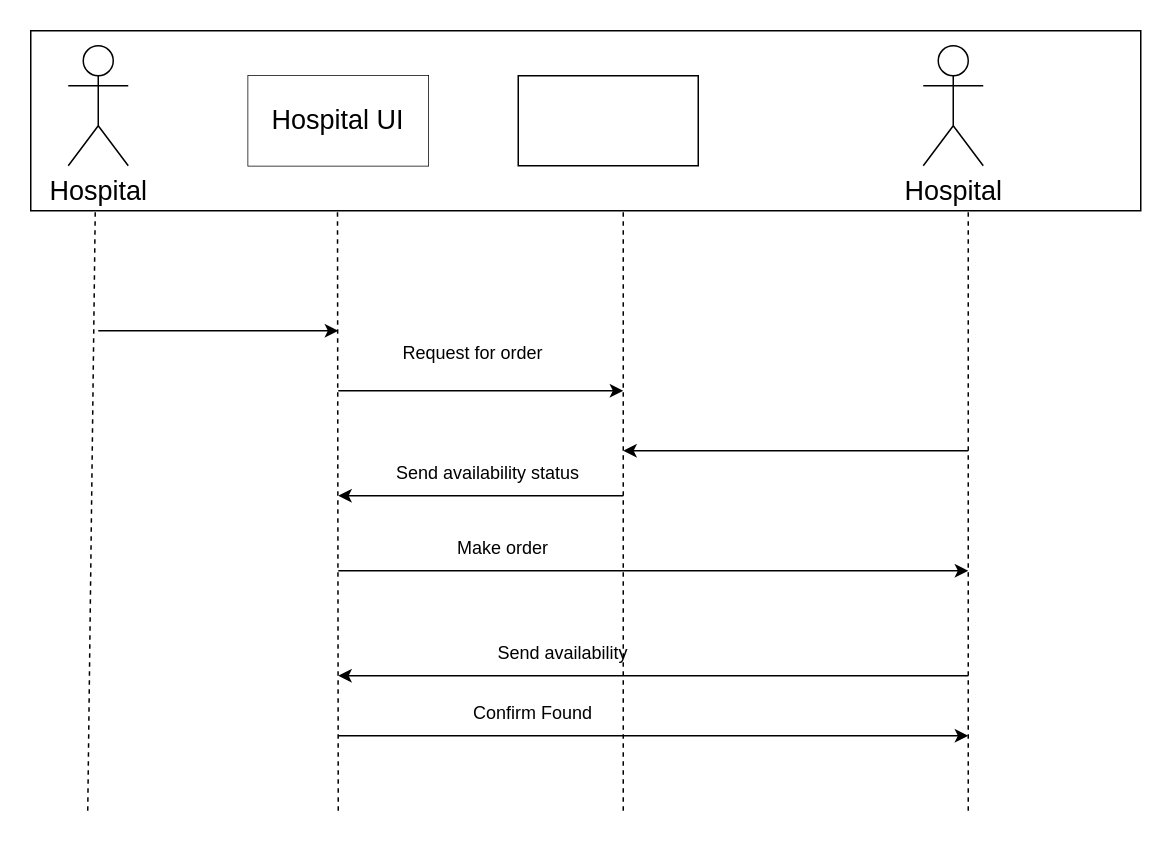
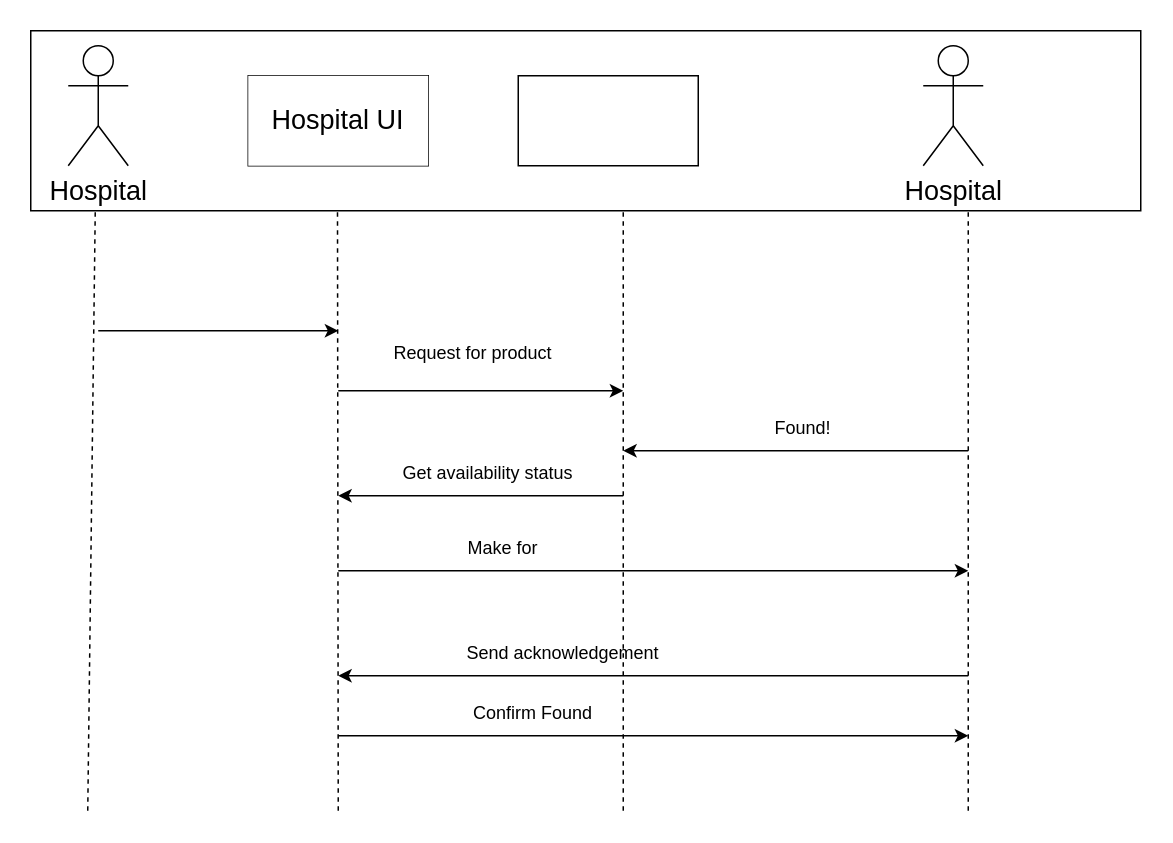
(473, 353) -> (473, 353)
none -> (803, 428)
(488, 473) -> (488, 473)
(503, 548) -> (503, 548)
(563, 653) -> (563, 653)
